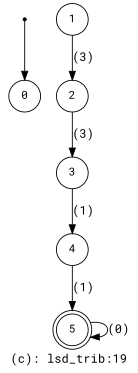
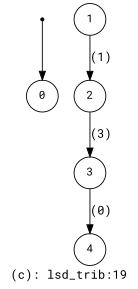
(83, 58) -> (101, 58)
(83, 211) -> (101, 211)
(72, 330) -> none
